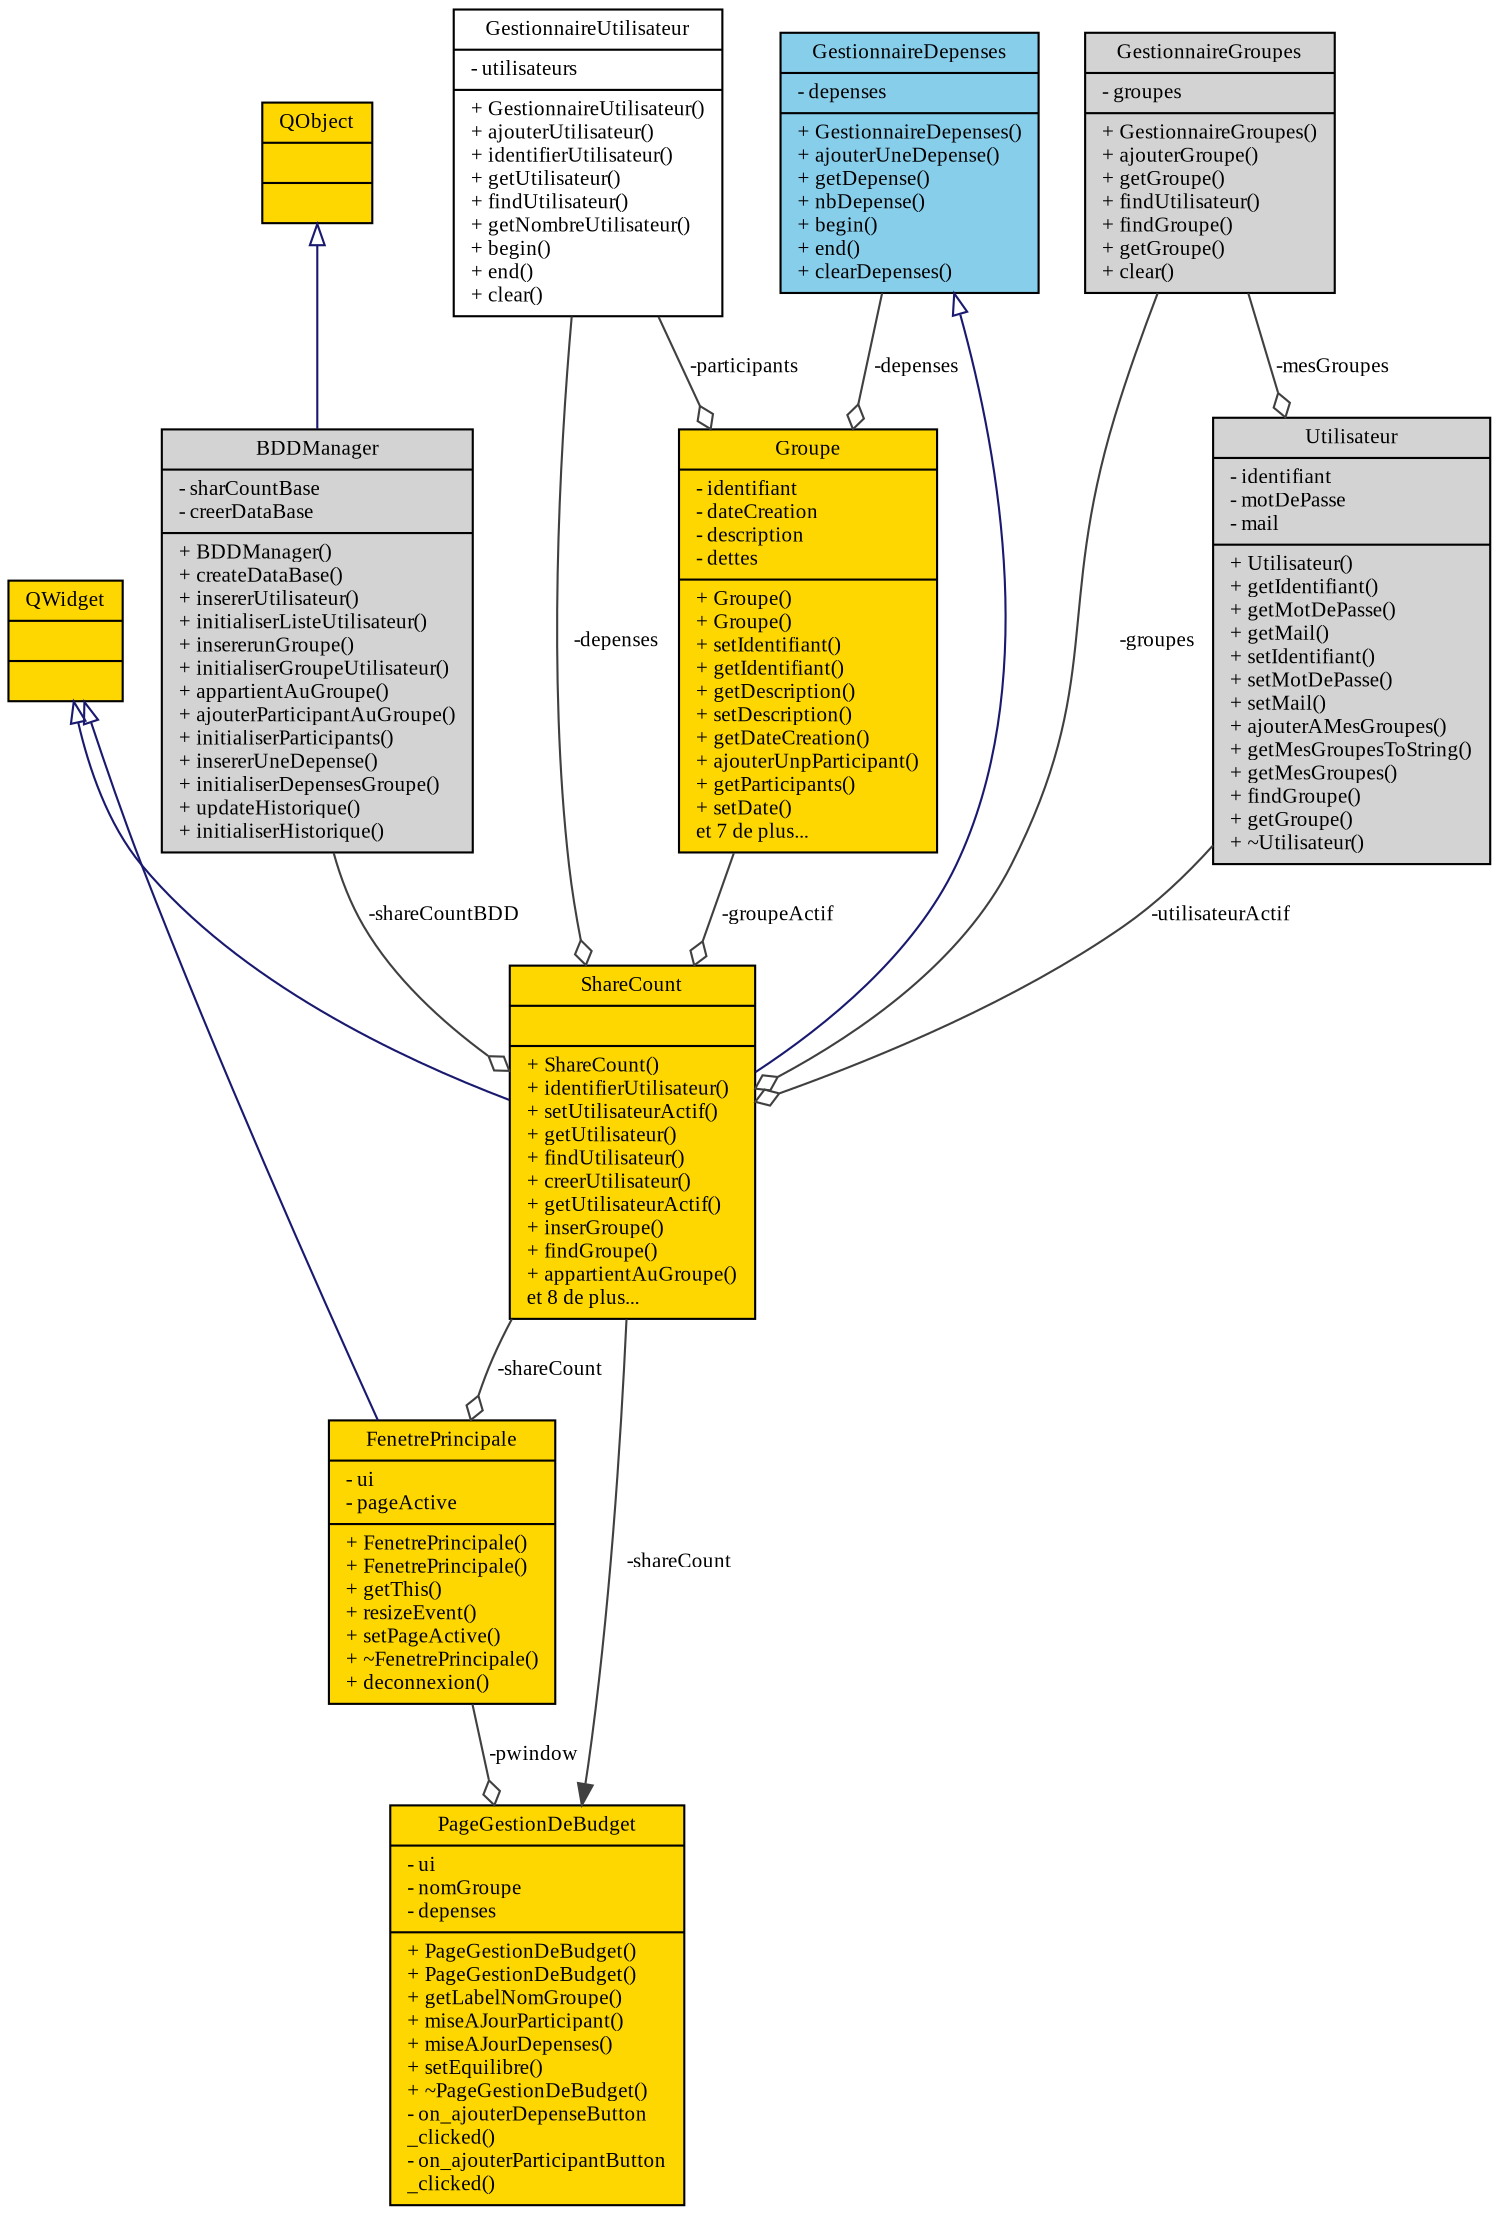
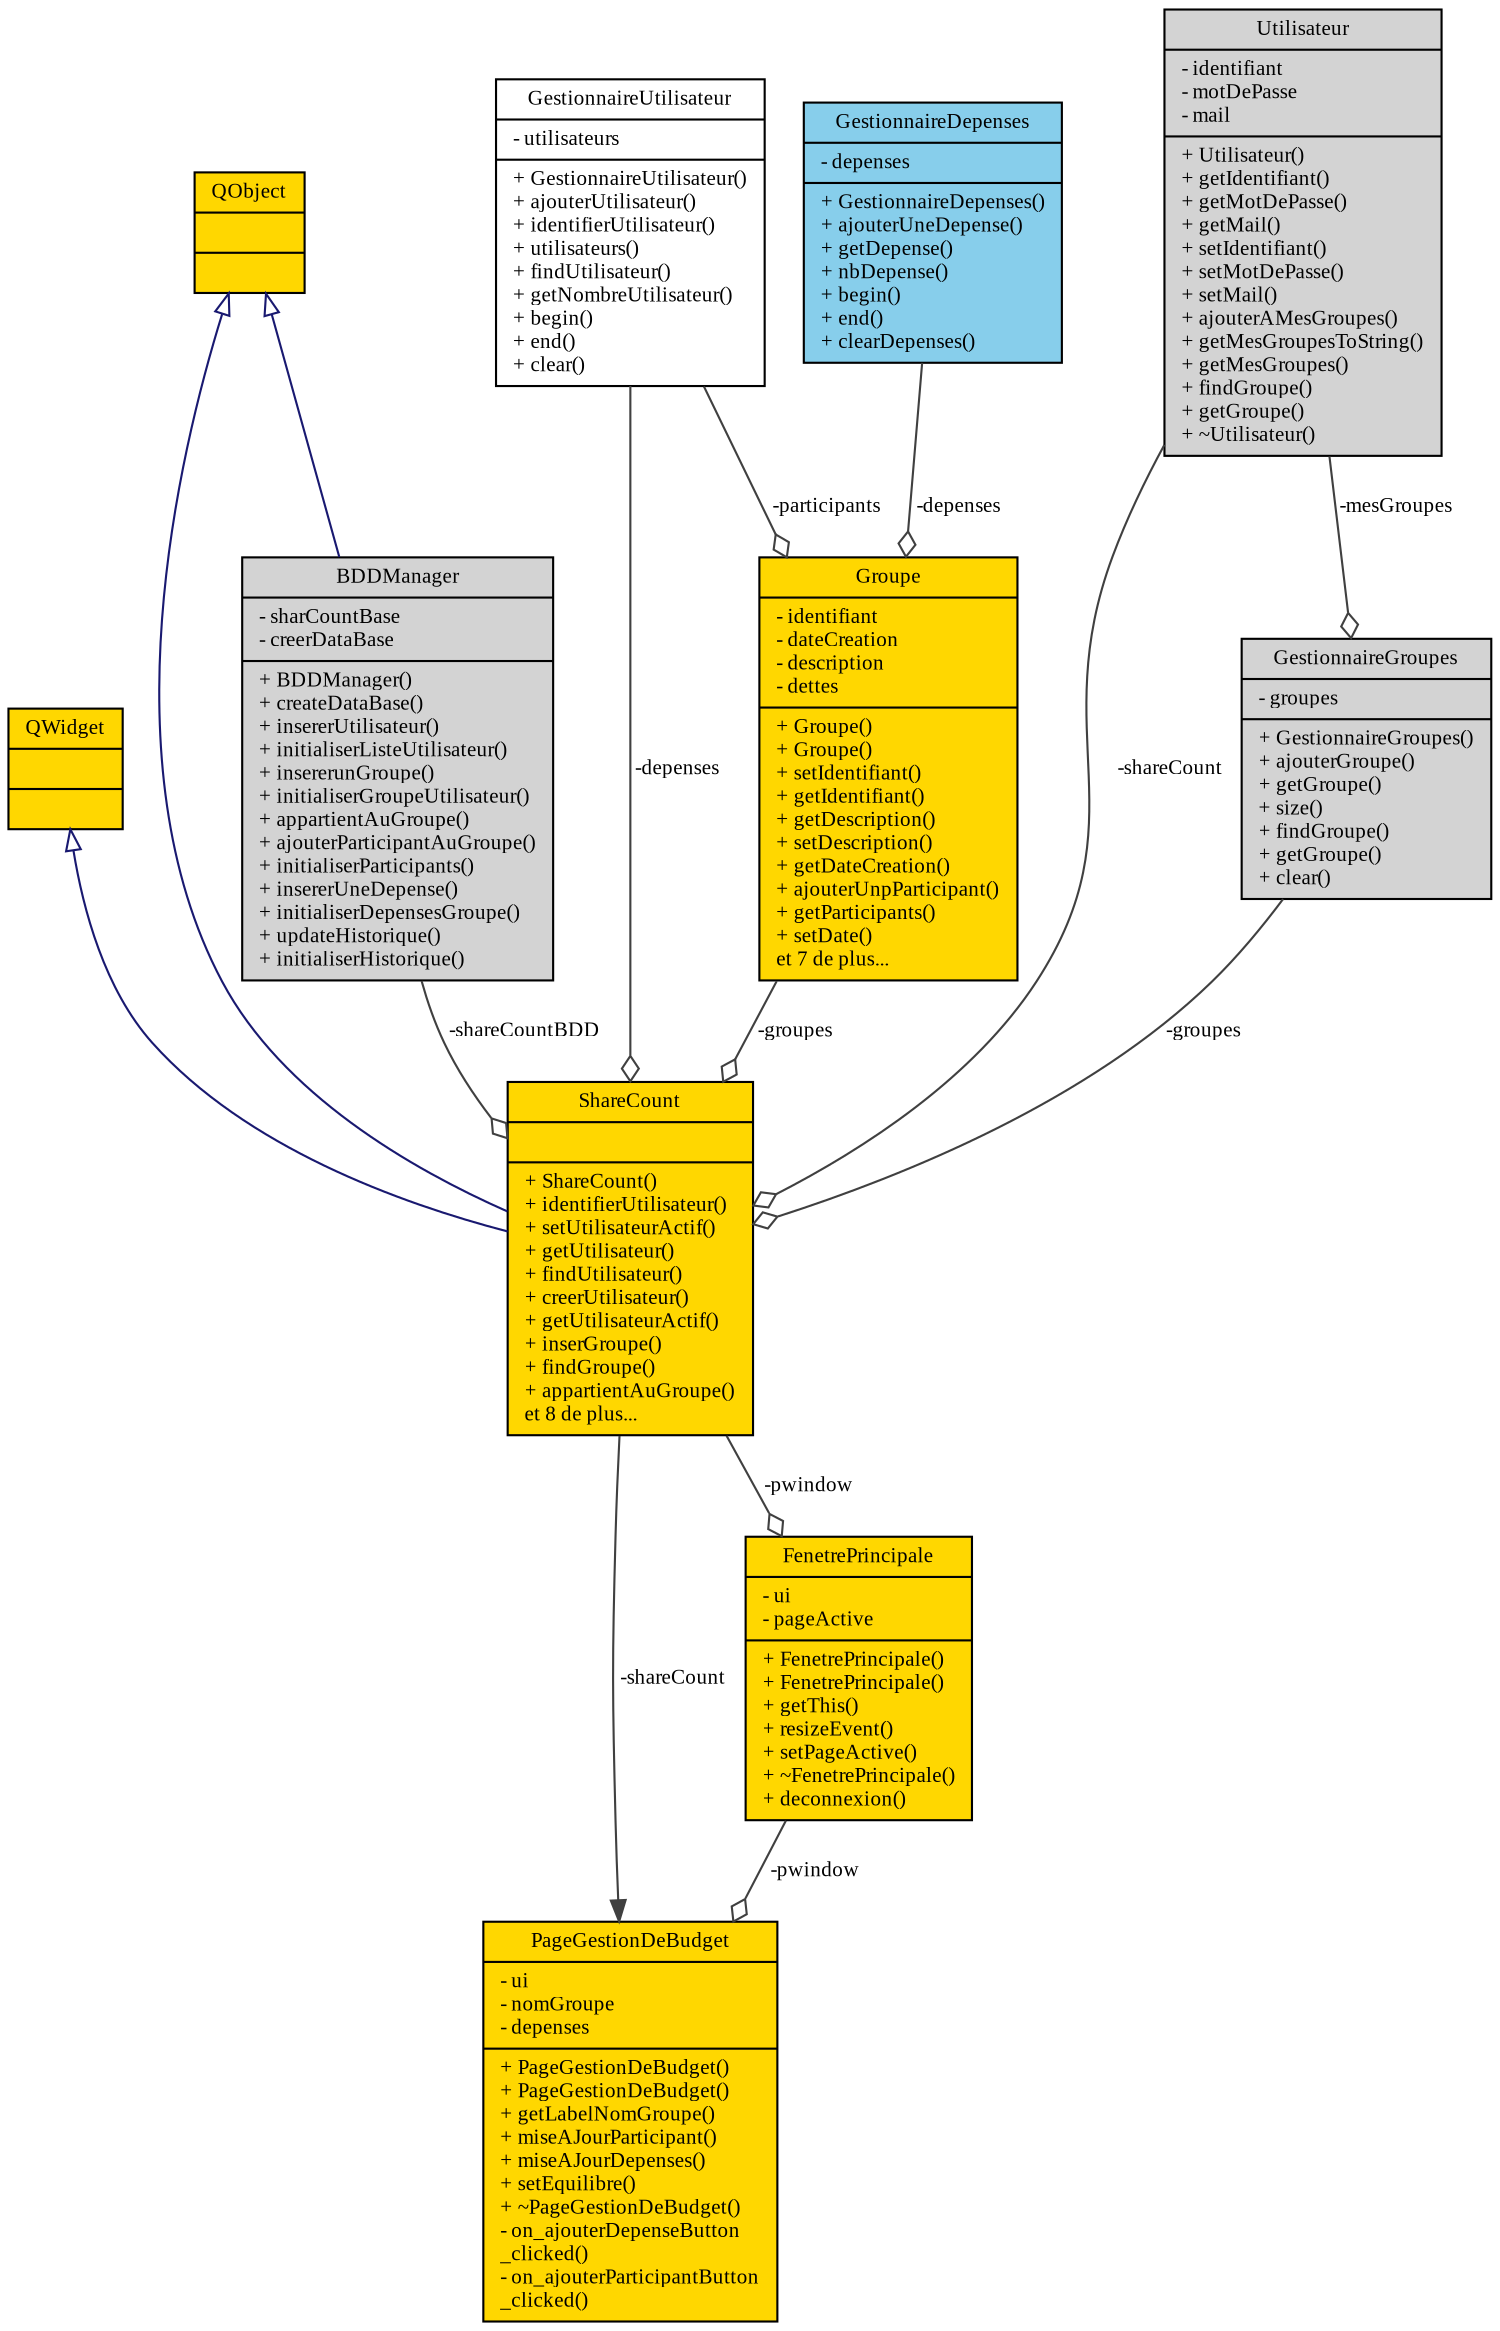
(546, 179) -> (576, 249)
(1181, 202) -> (1291, 808)
(1263, 343) -> (1339, 535)
(995, 736) -> (173, 835)
(775, 915) -> (793, 1031)
(1218, 915) -> (1168, 769)
(227, 1075) -> none
(548, 1370) -> (807, 1486)
